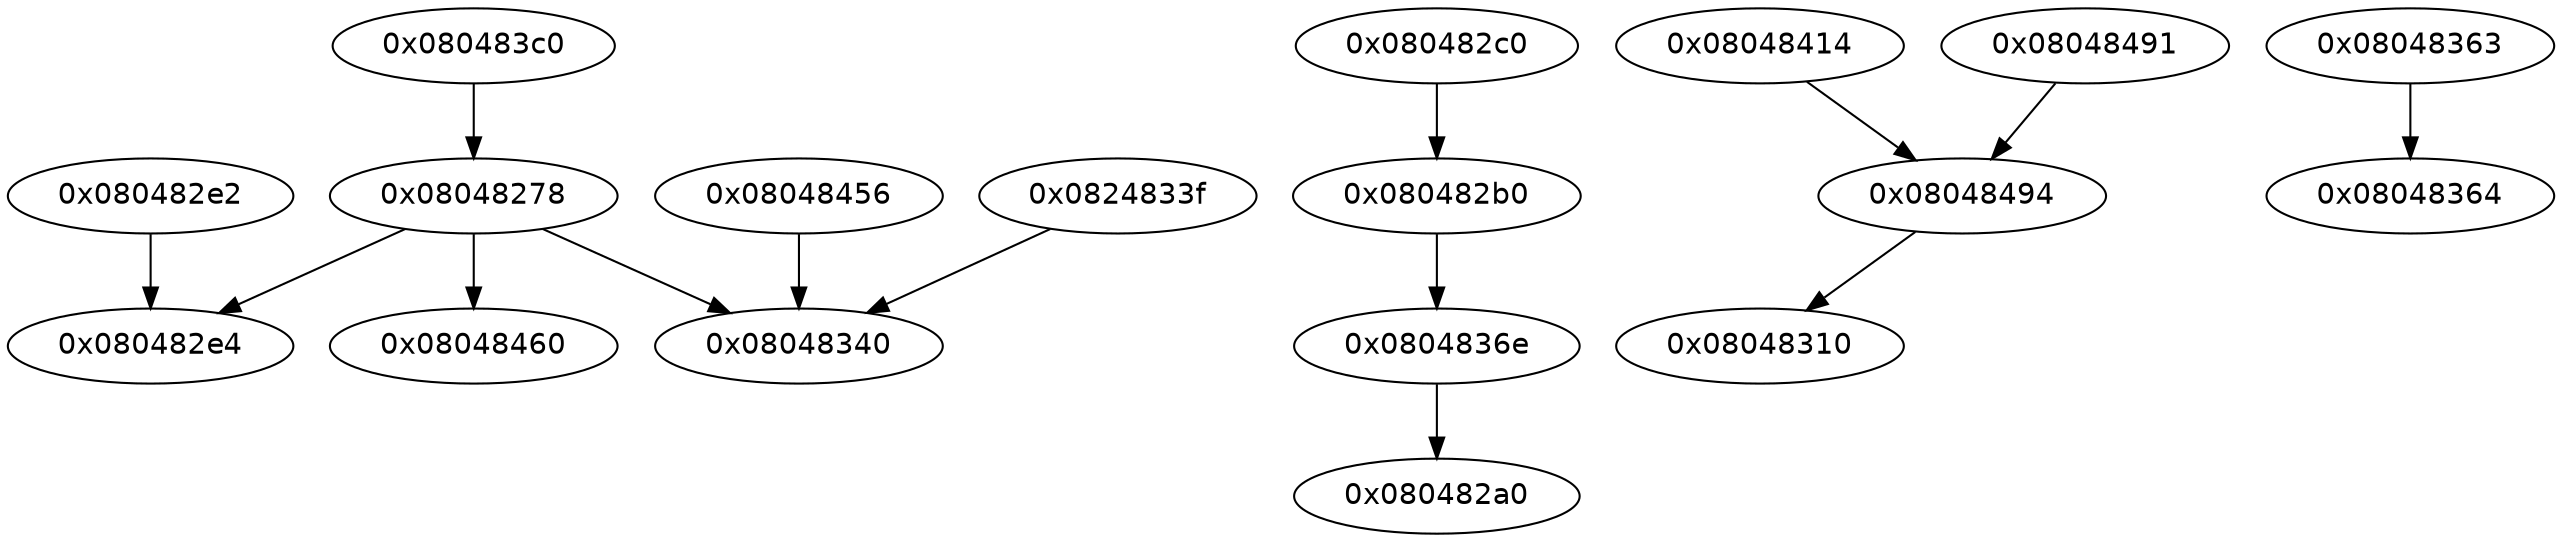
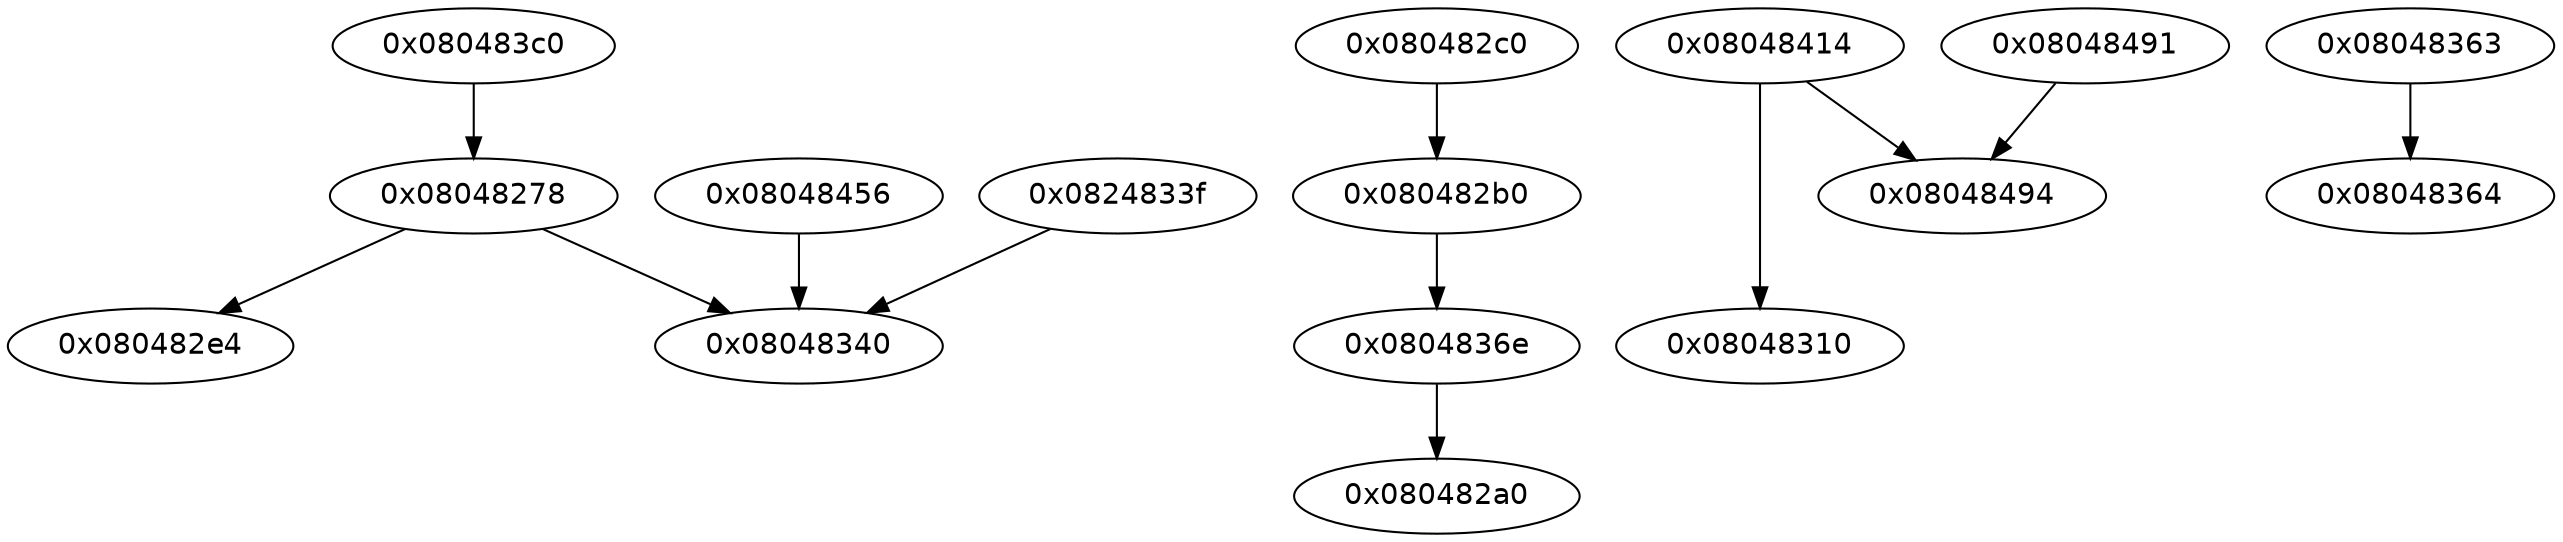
(151, 196) -> none
(1870, 265) -> (1760, 185)
(474, 346) -> none
